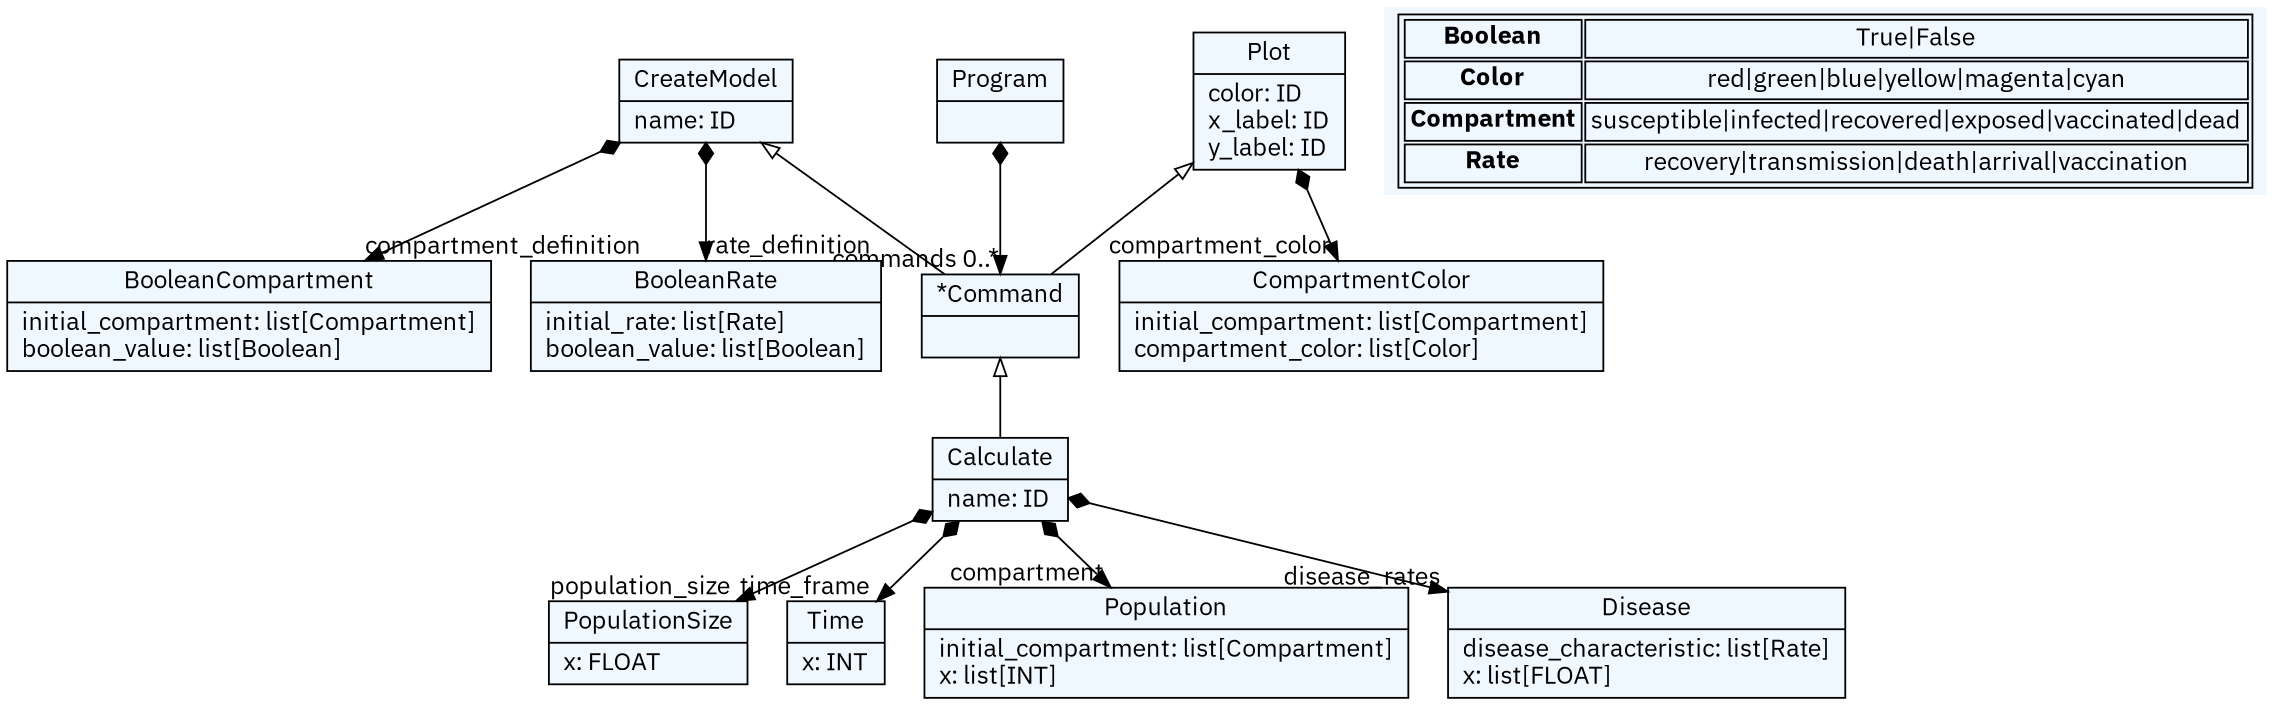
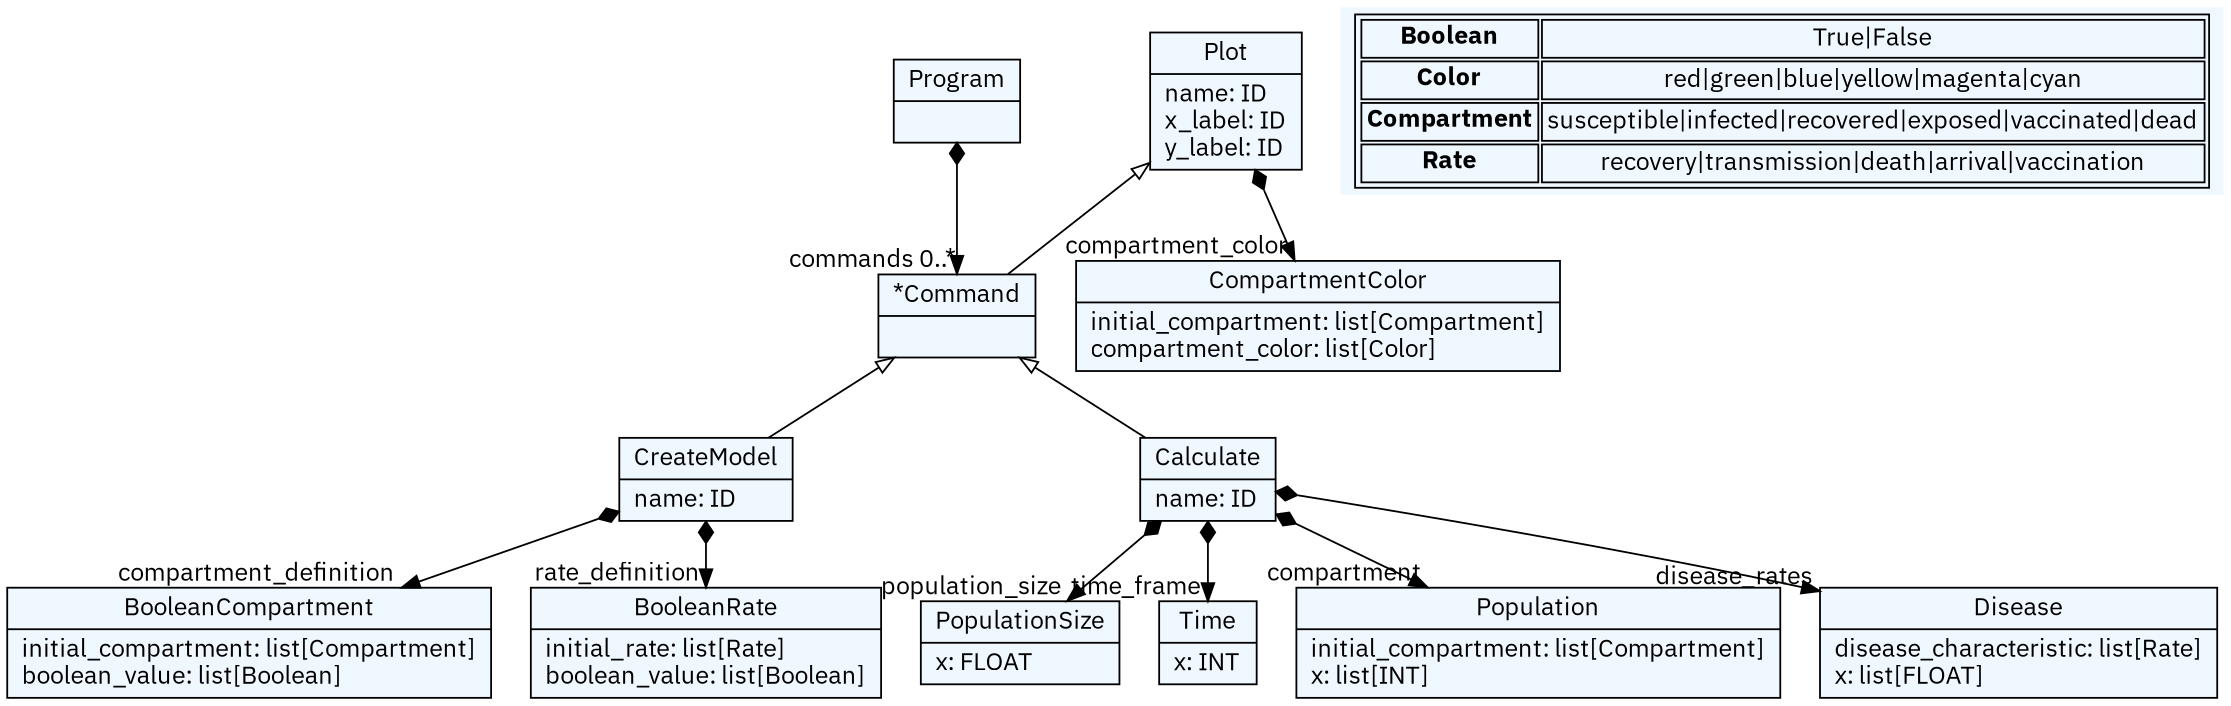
(1256, 94) -> (1217, 94)
(860, 214) -> (824, 403)
